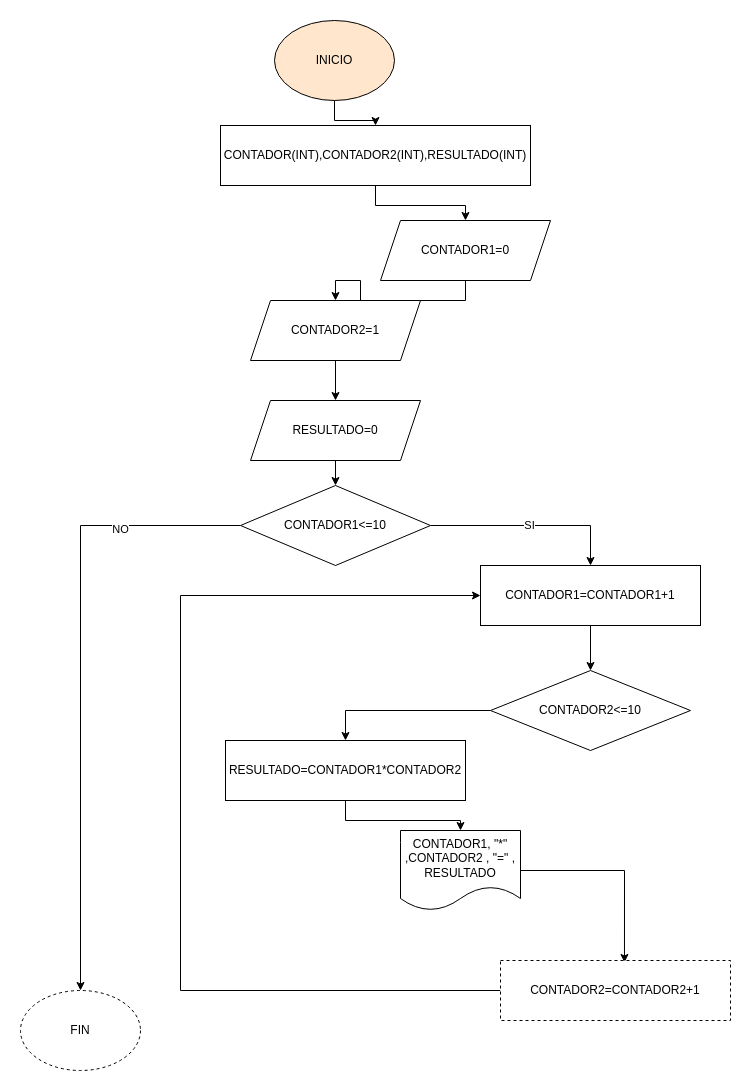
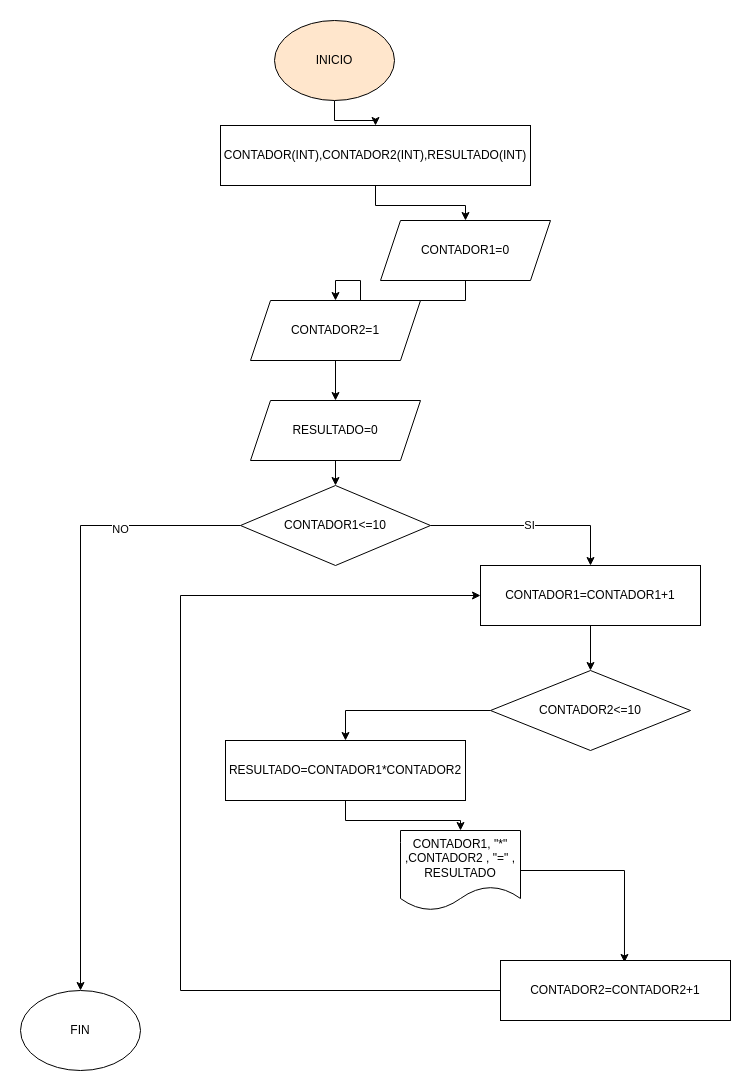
(616, 991) -> (616, 991)
(81, 1031) -> (81, 1031)
